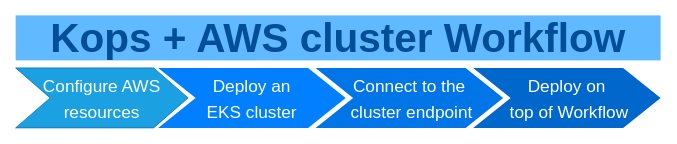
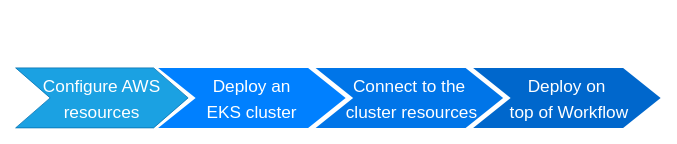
(338, 38) -> none
(409, 98) -> (409, 98)
